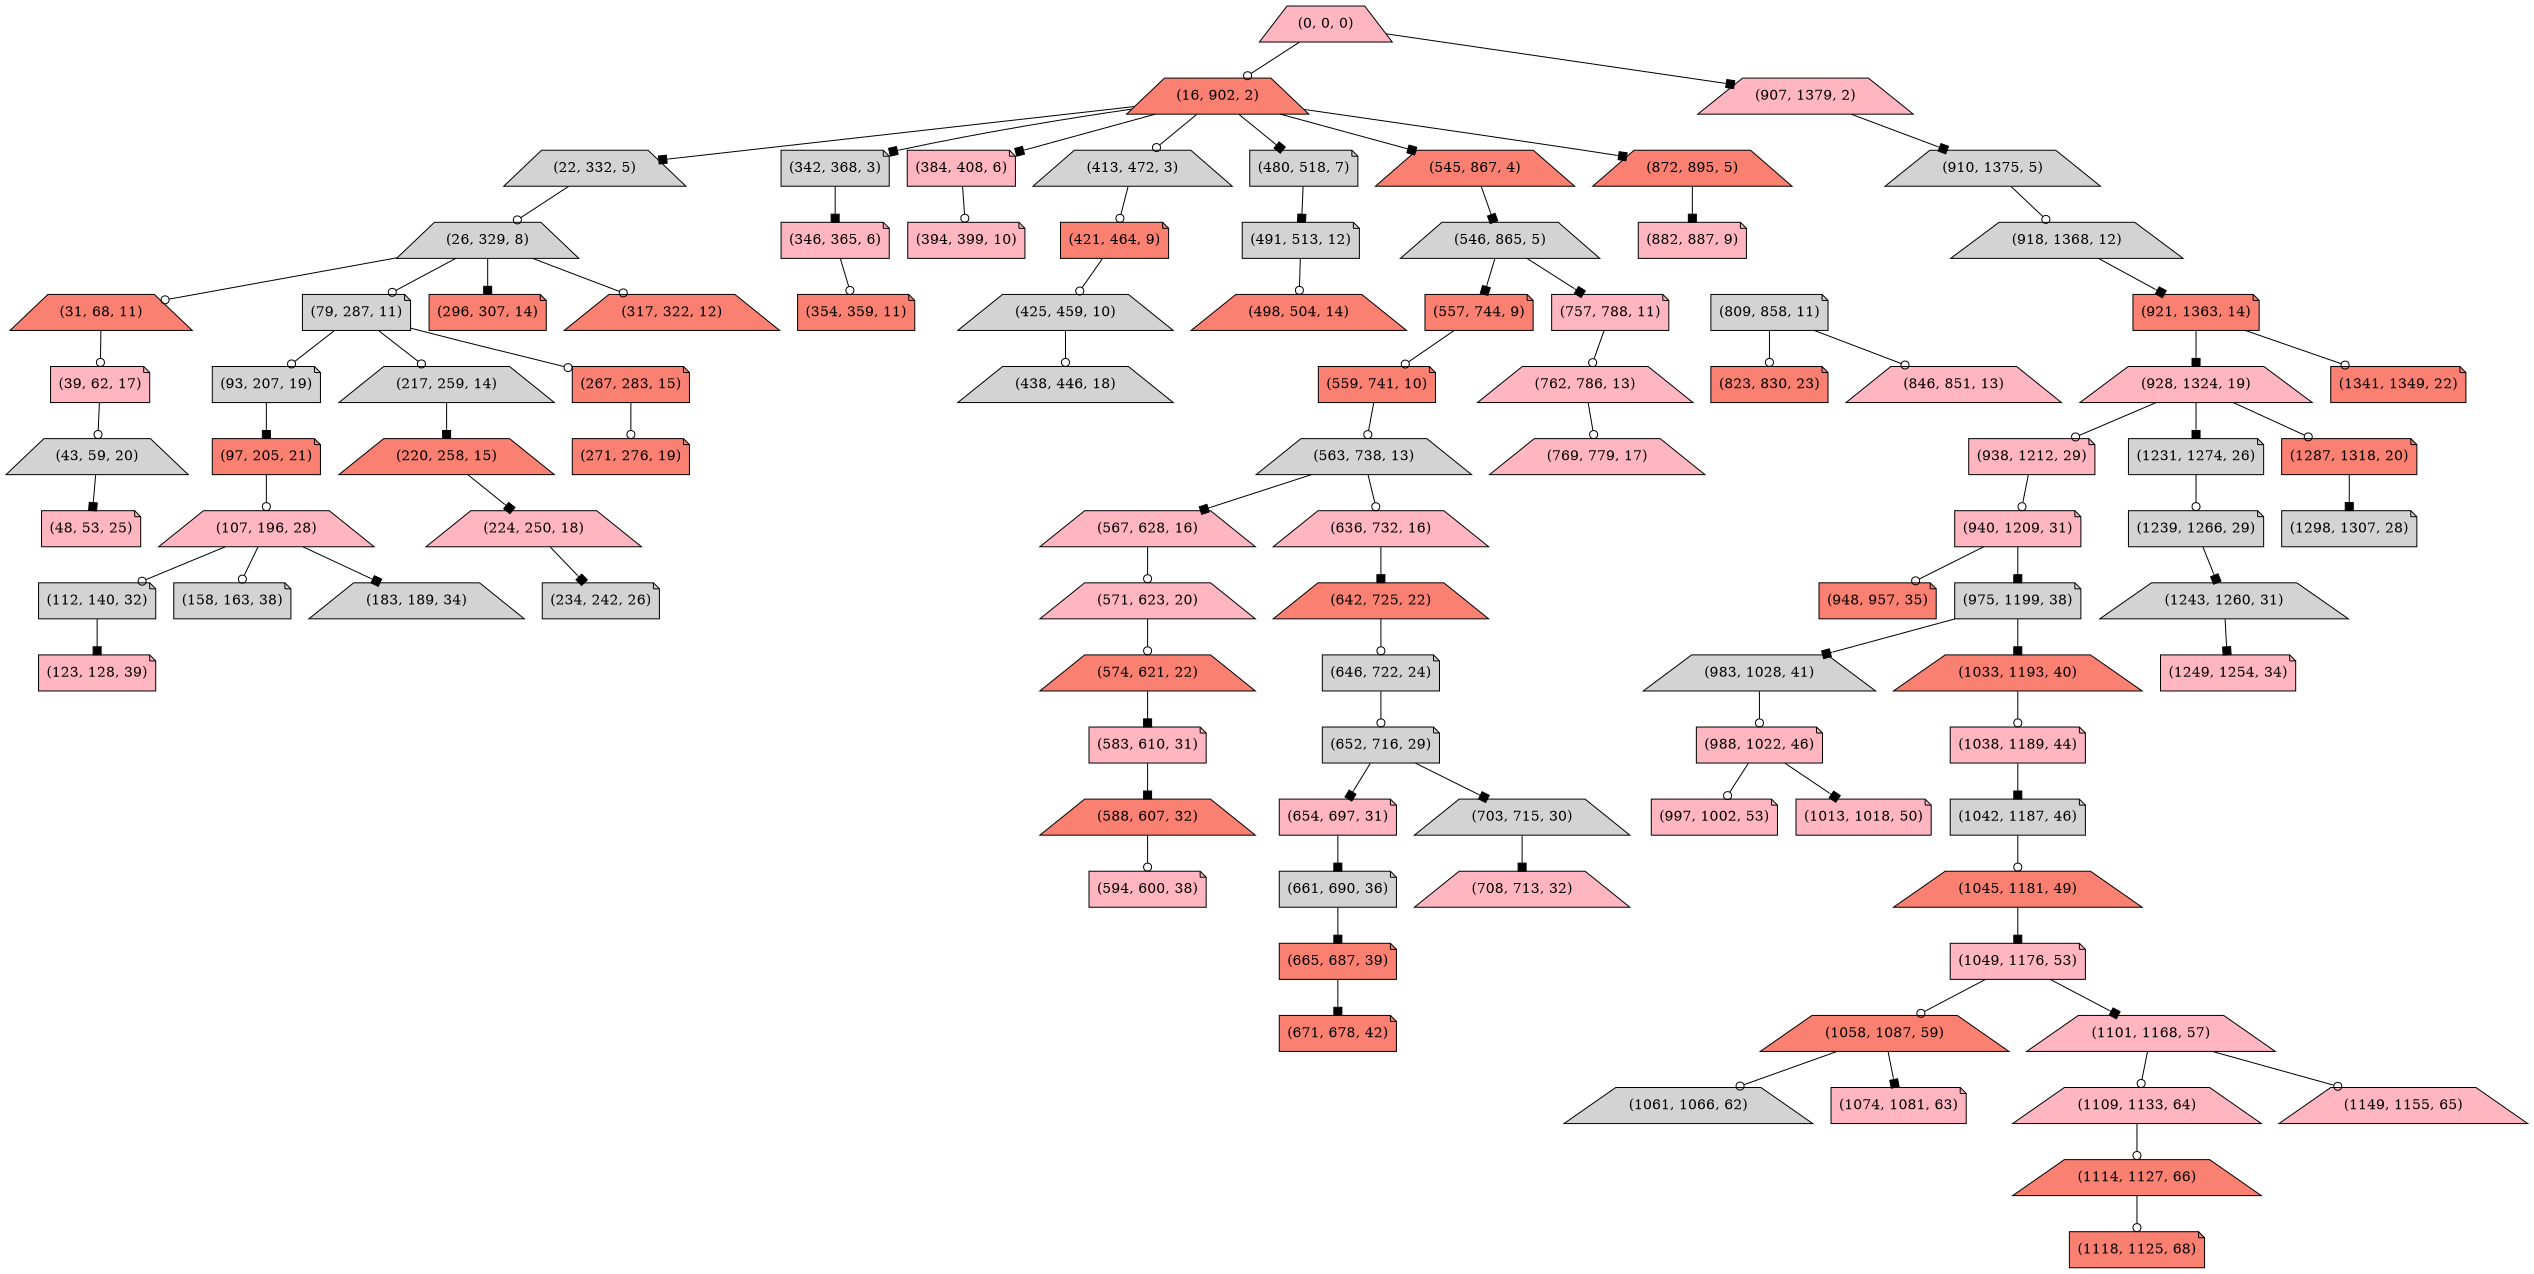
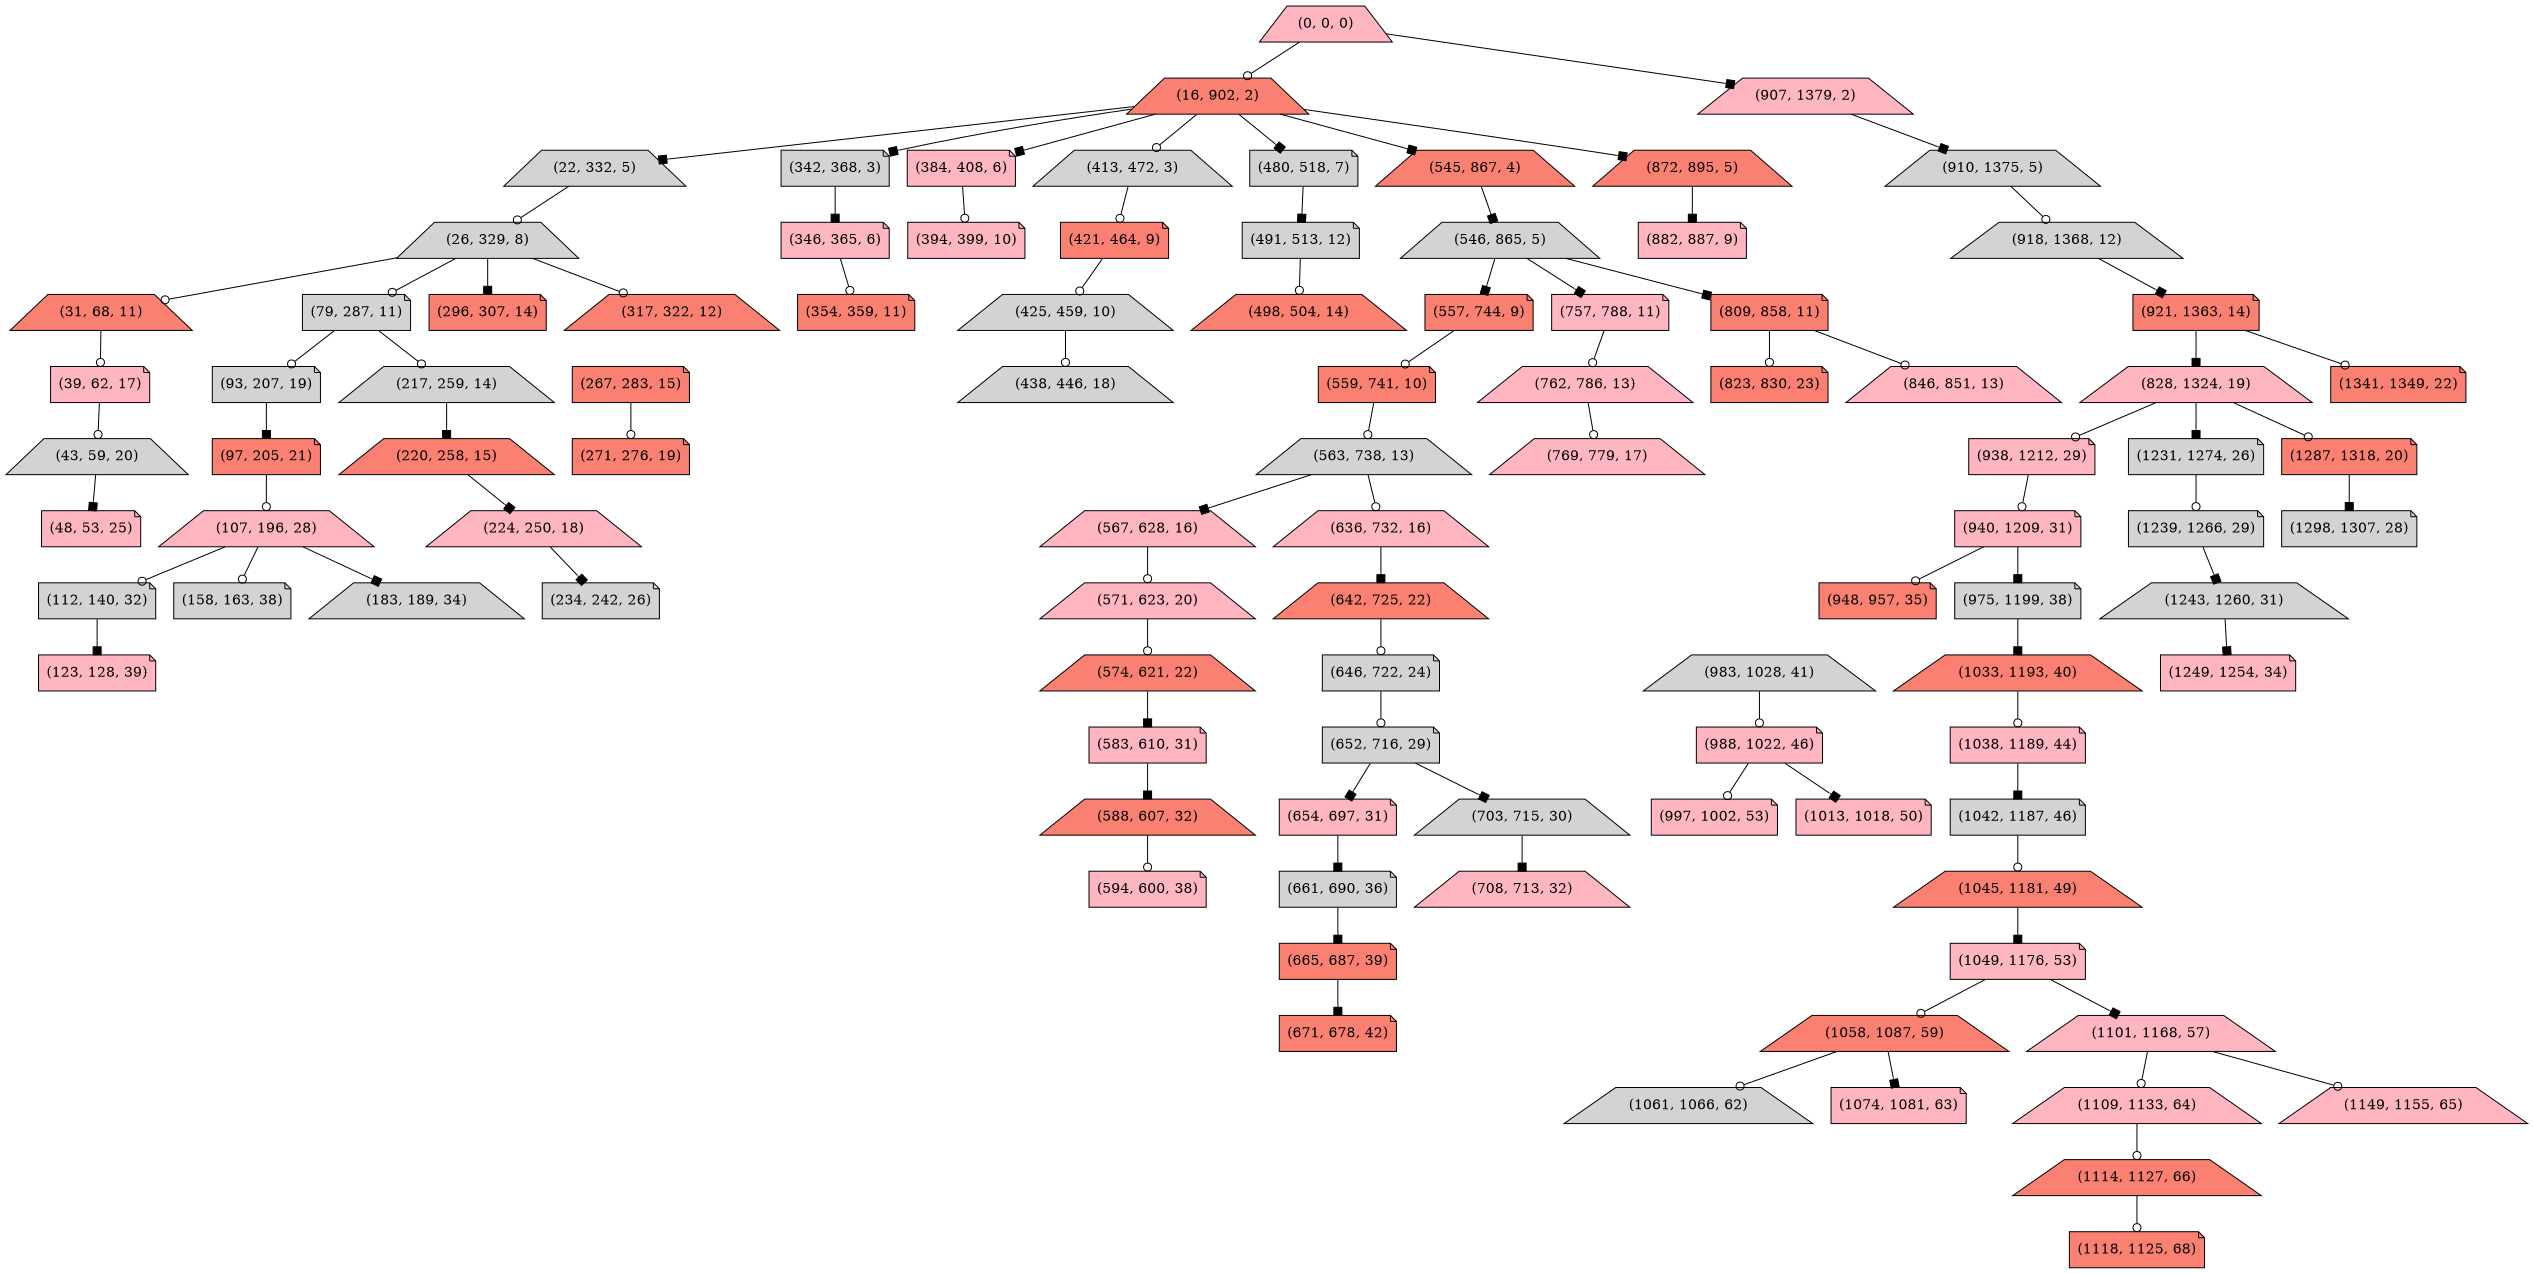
none -> (1633, 276)
(1769, 312) -> (1769, 312)
(487, 348) -> none
(2196, 385) -> (2196, 385)
(1894, 635) -> none
